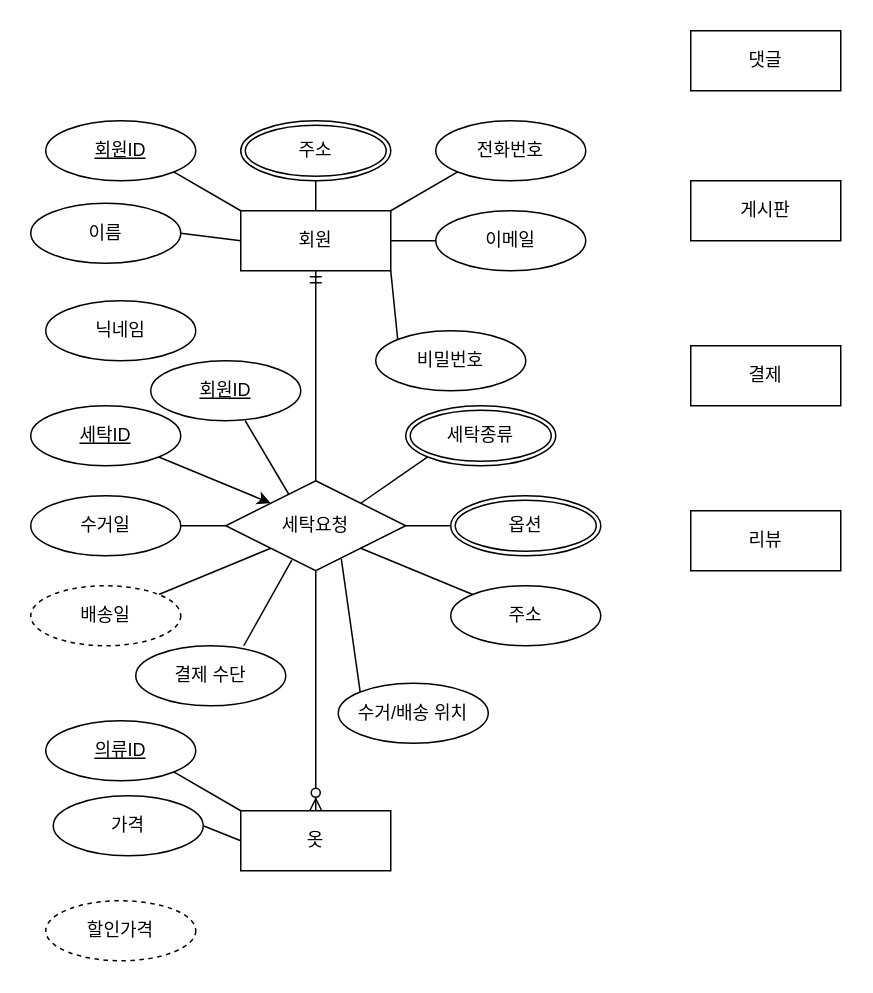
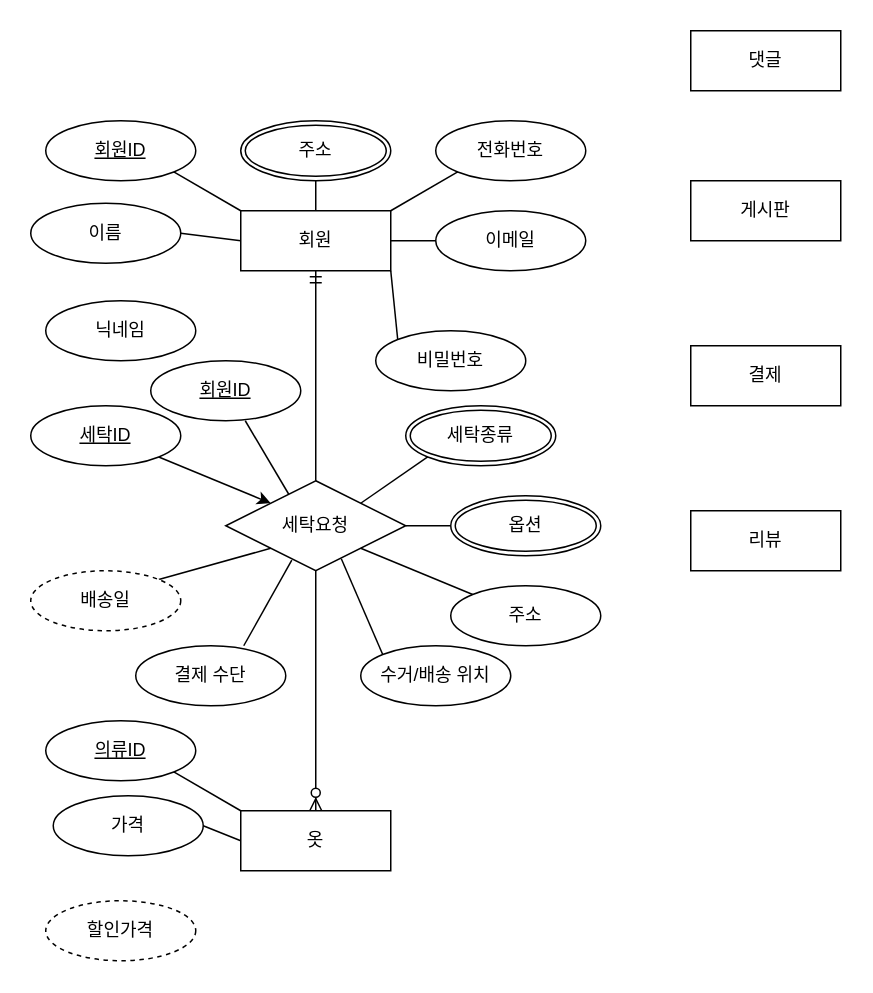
(106, 526) -> none
(203, 526) -> none
(106, 616) -> (106, 601)
(413, 713) -> (436, 676)
